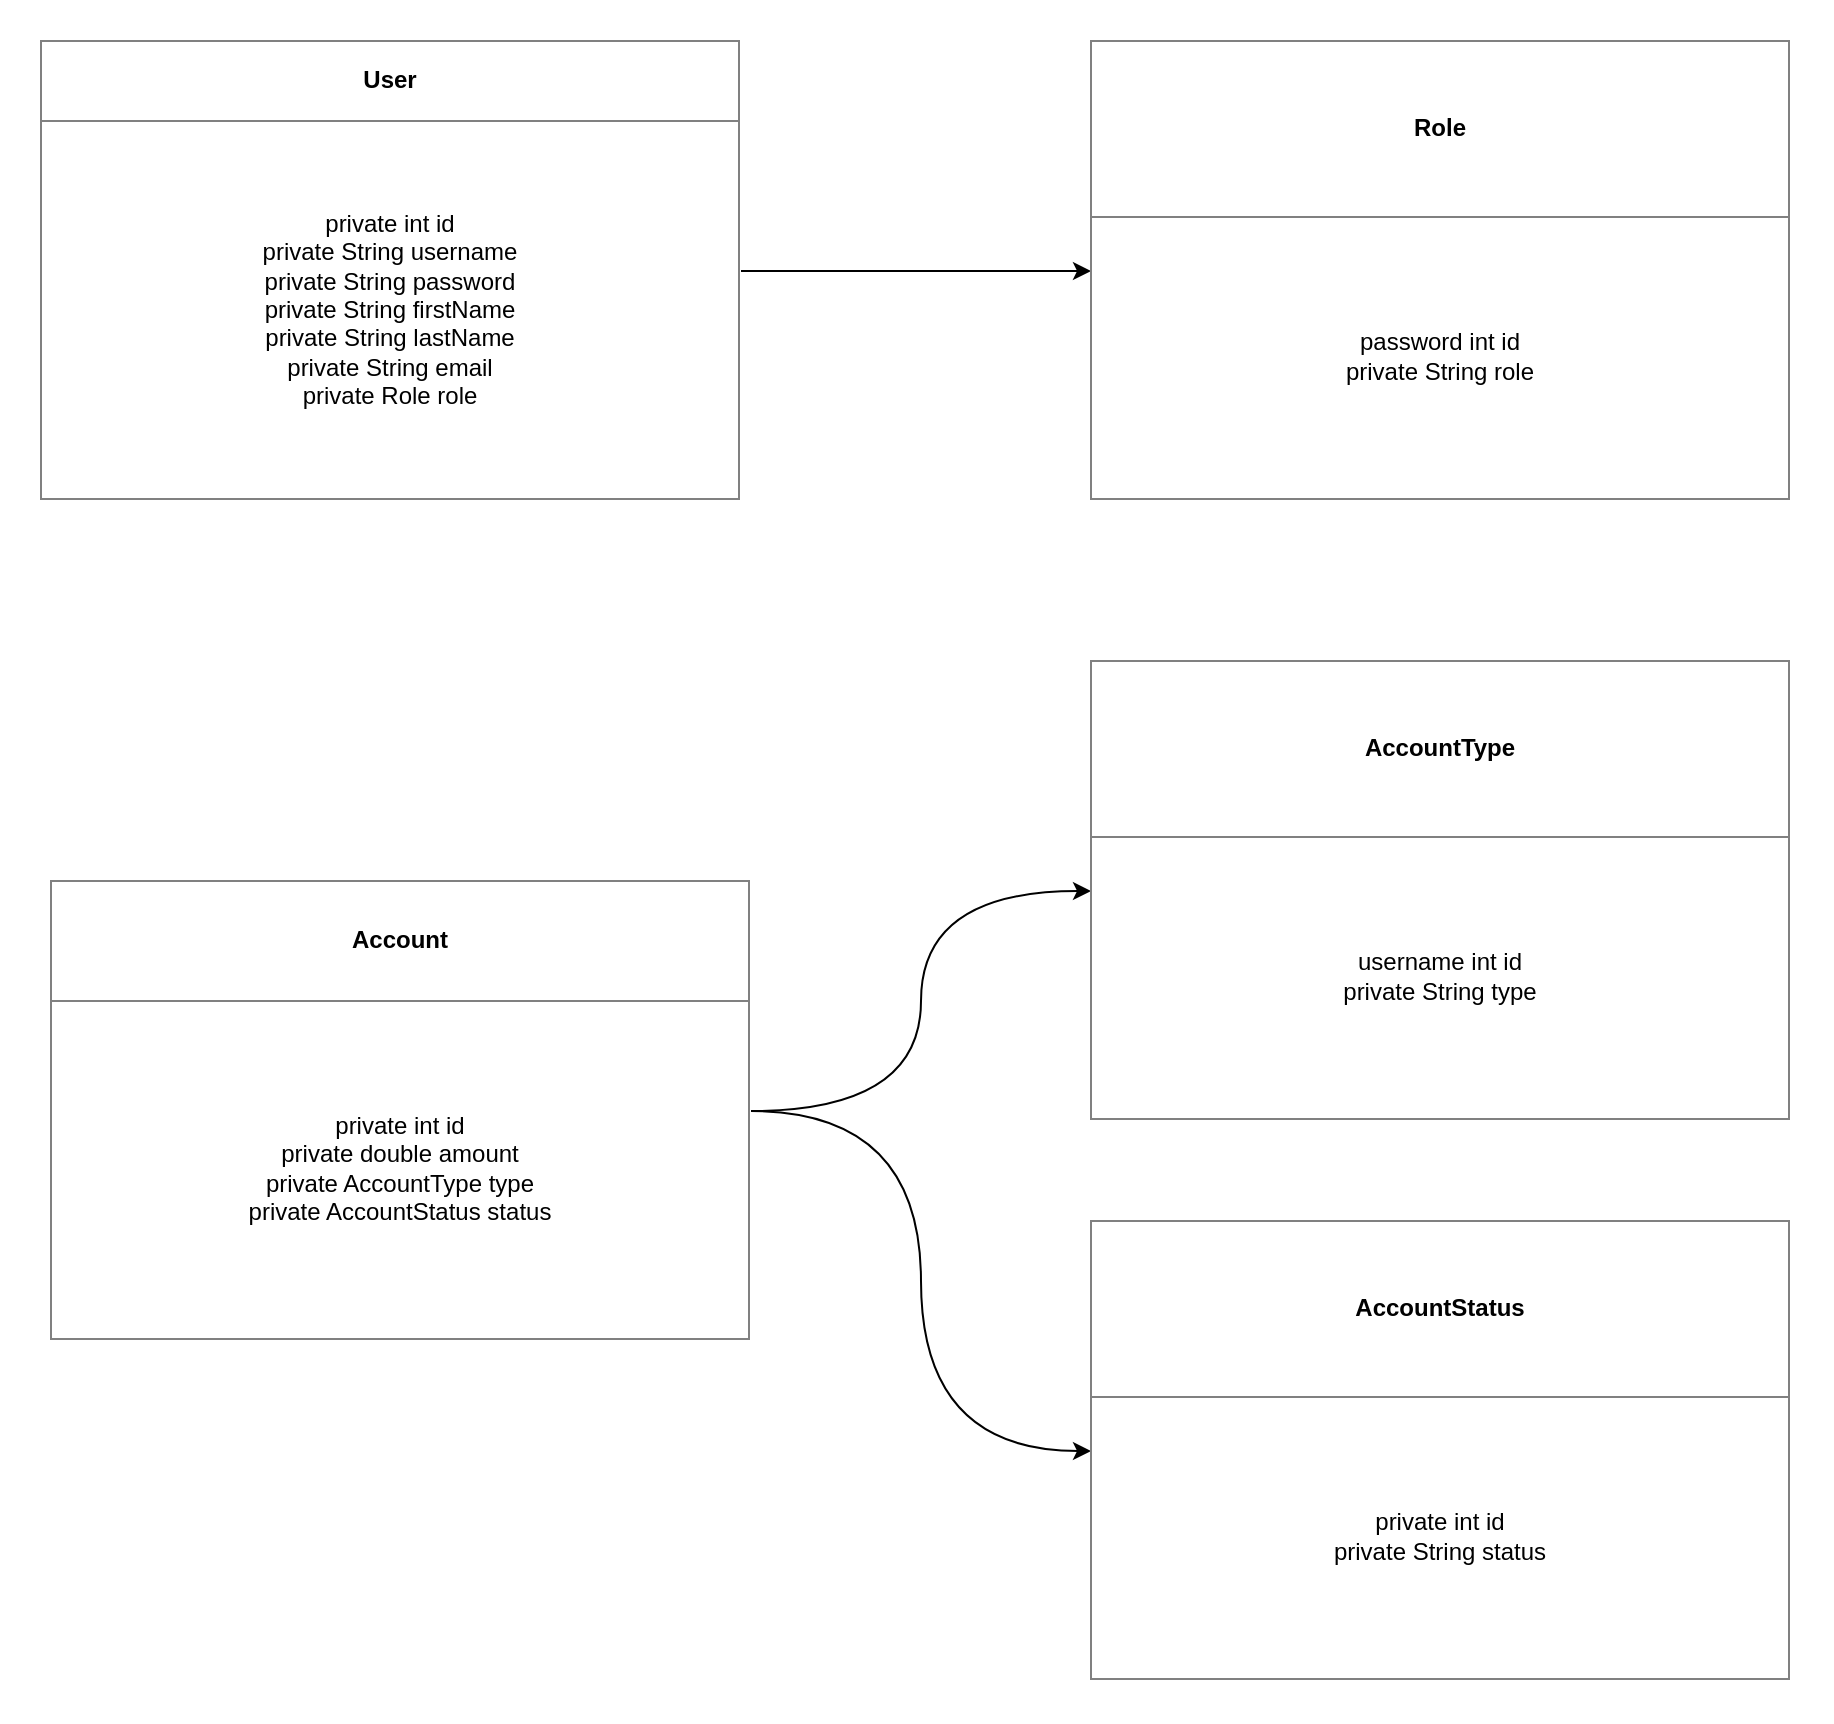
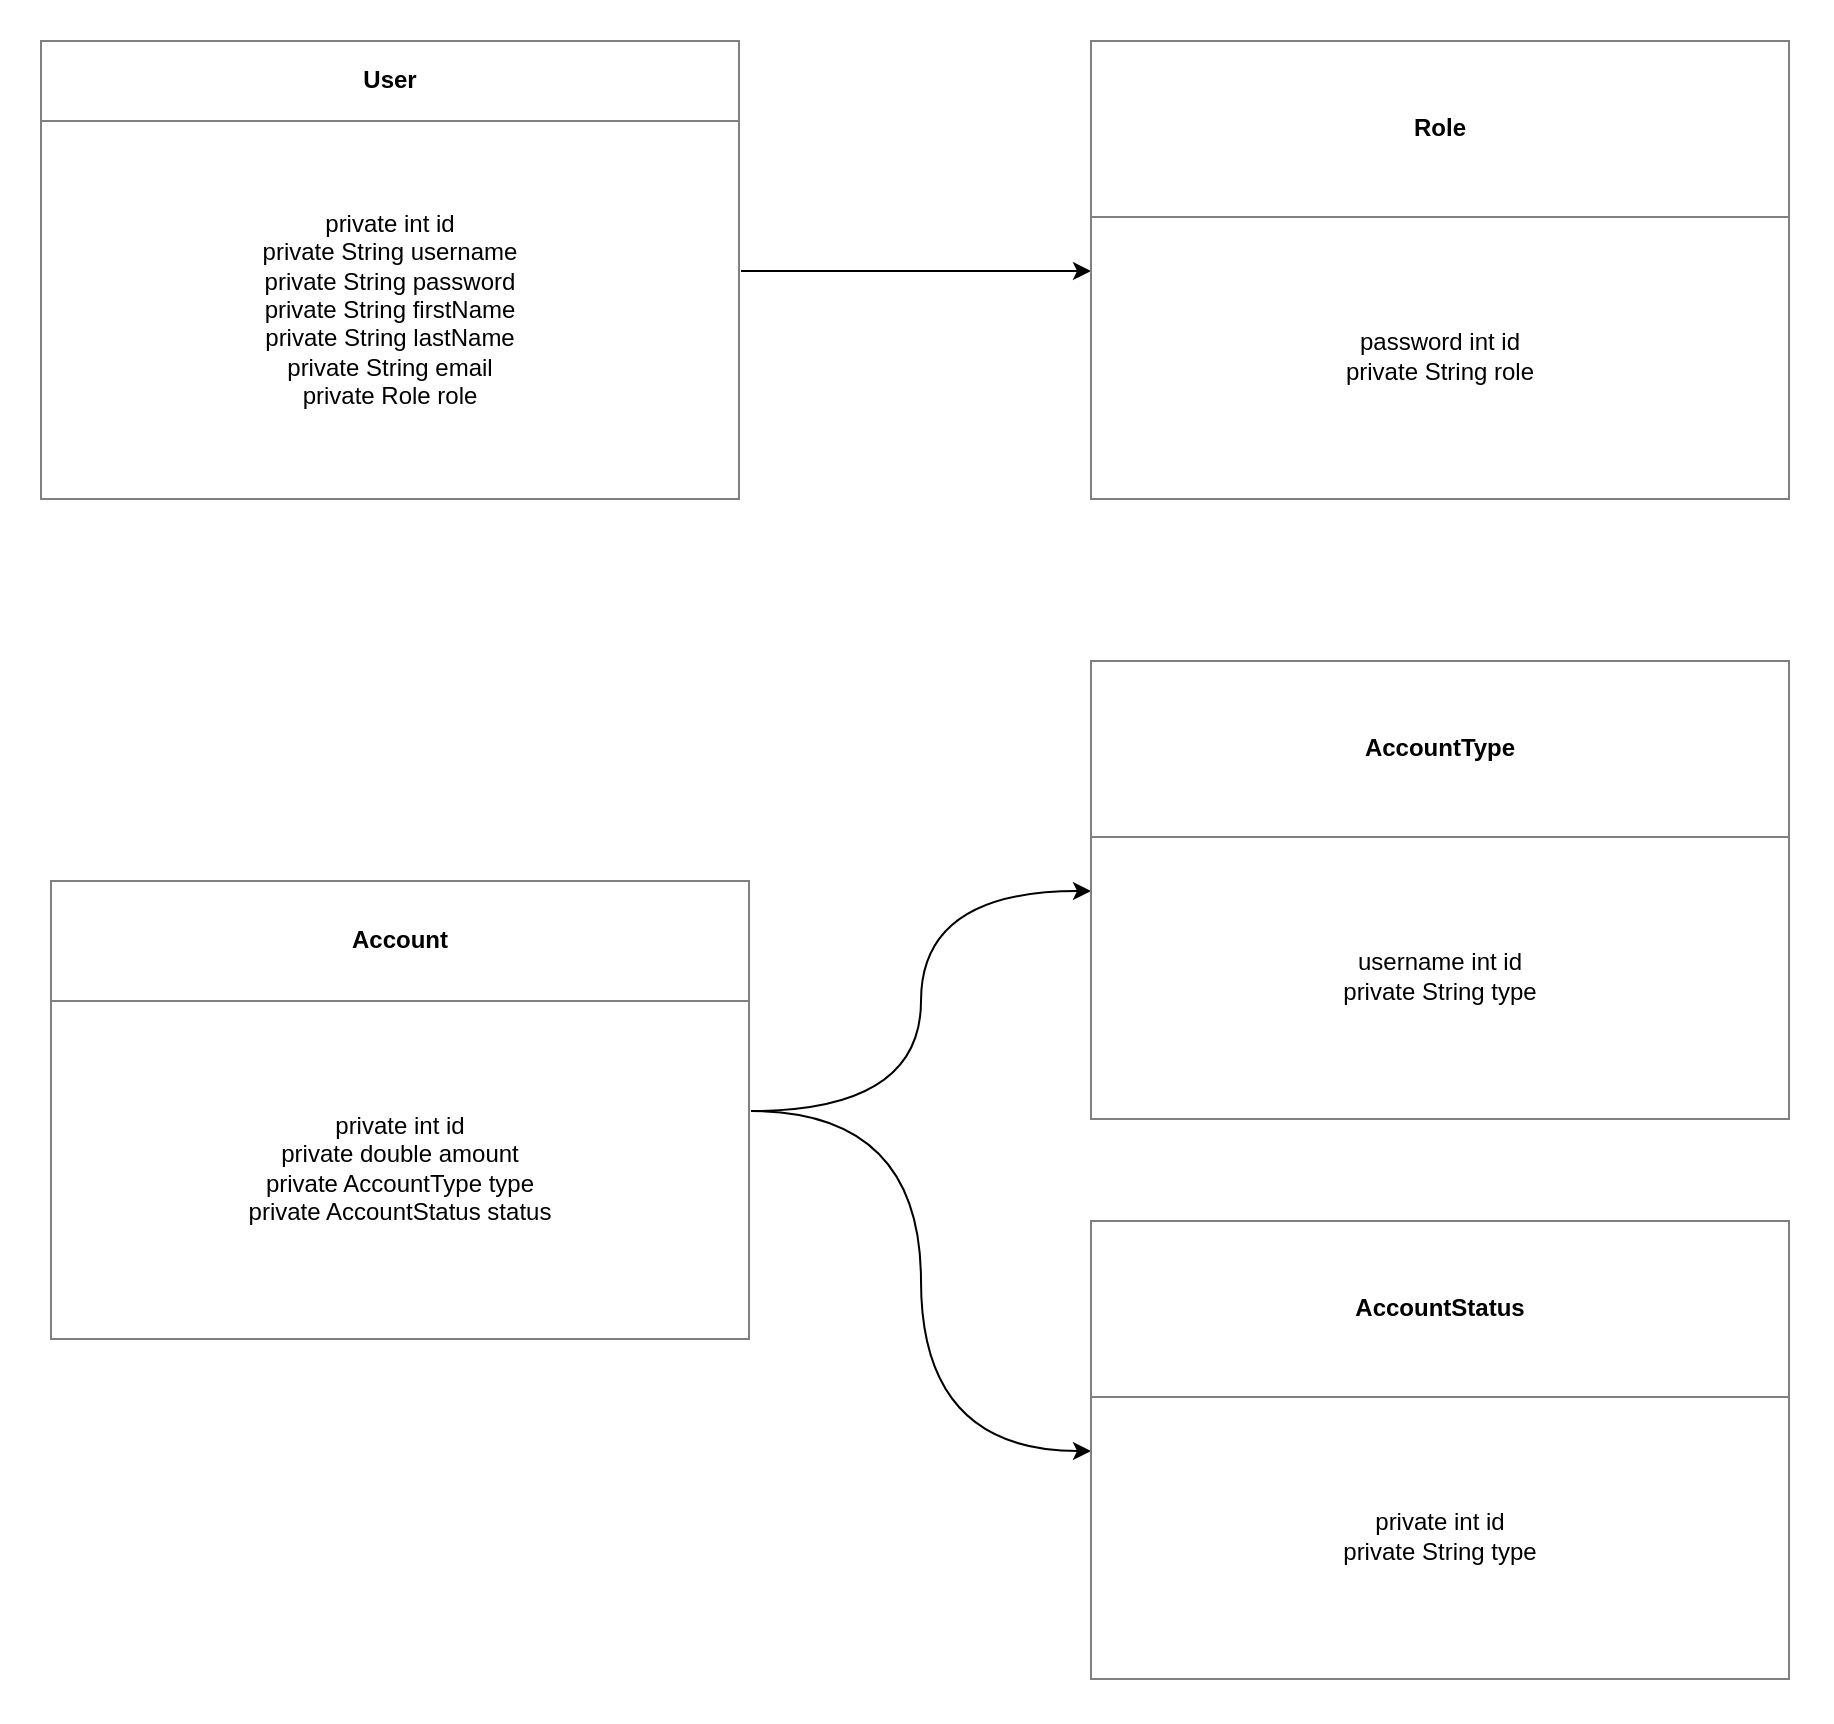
(1220, 1264) -> (1206, 1264)
